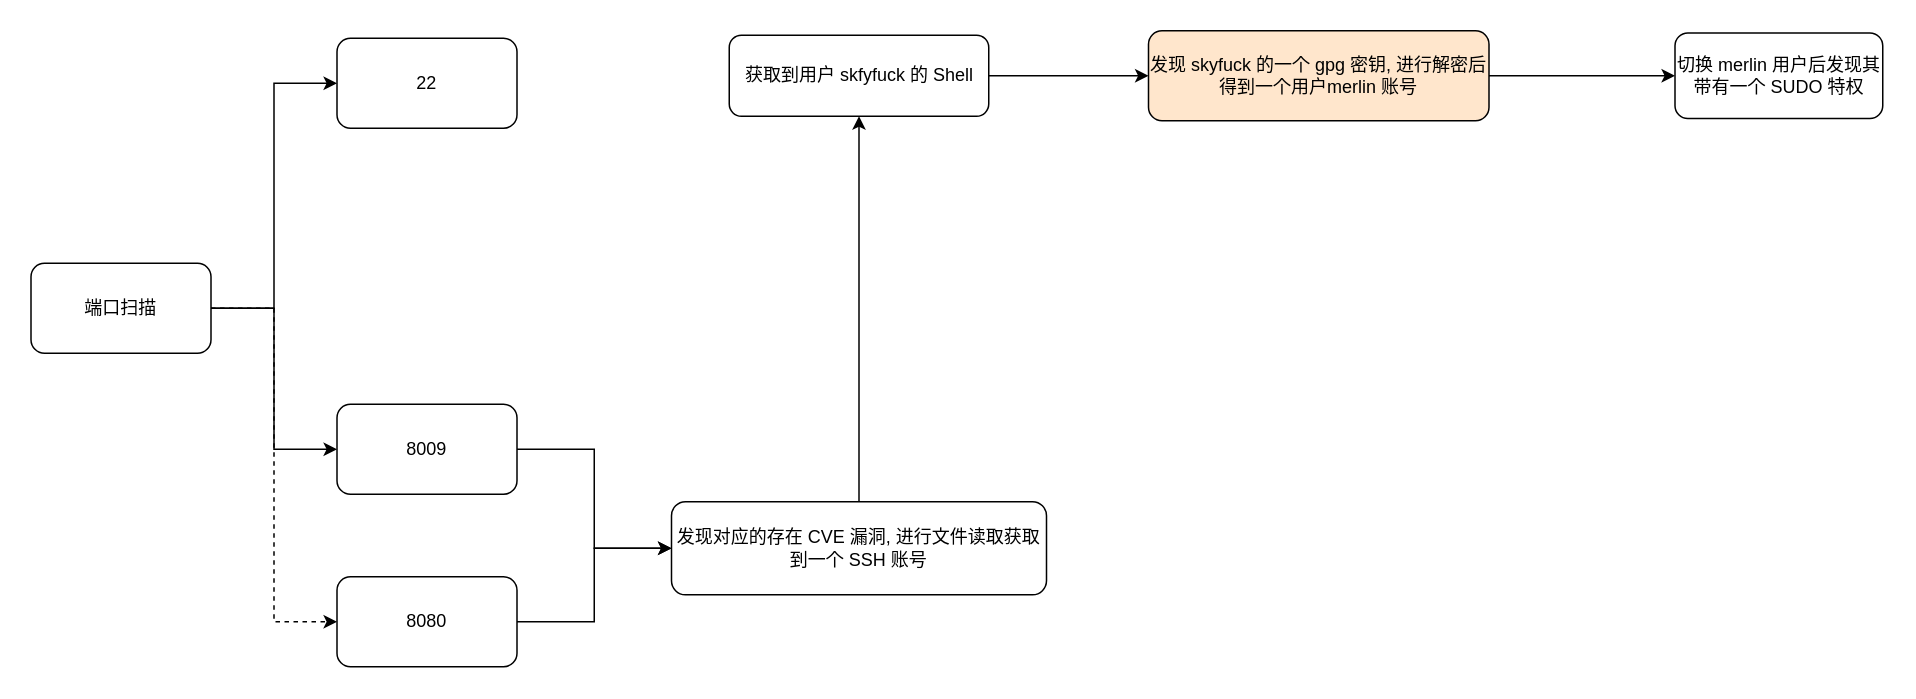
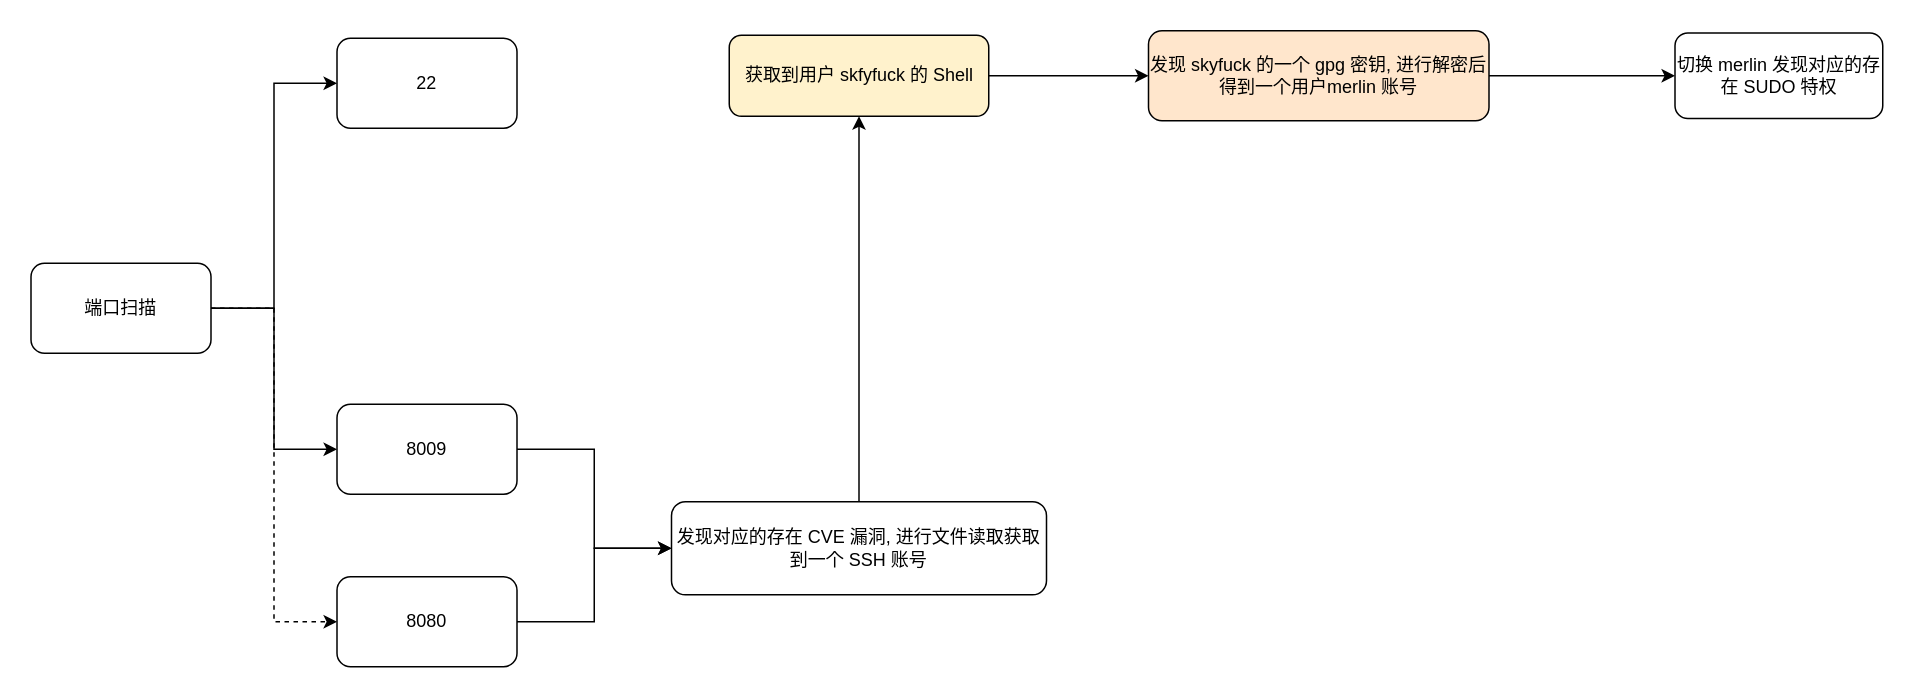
(859, 76) -> (859, 76)
(1779, 76) -> (1779, 76)
